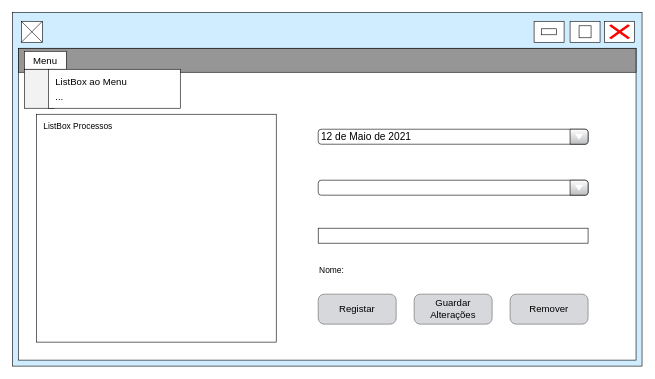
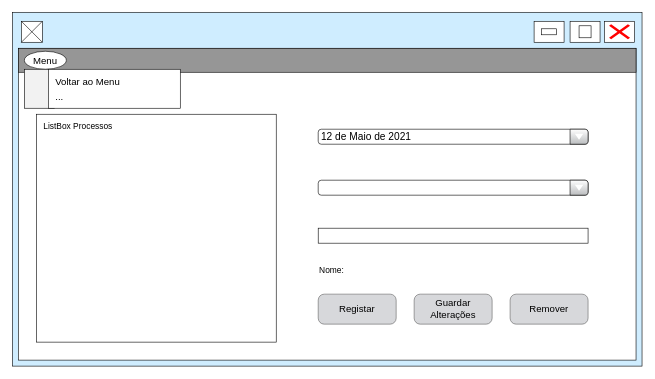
(45, 60) -> (45, 60)
(83, 81) -> (81, 81)
